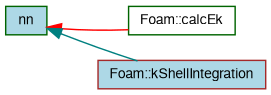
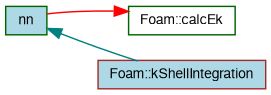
(95, 30) -> (80, 11)
